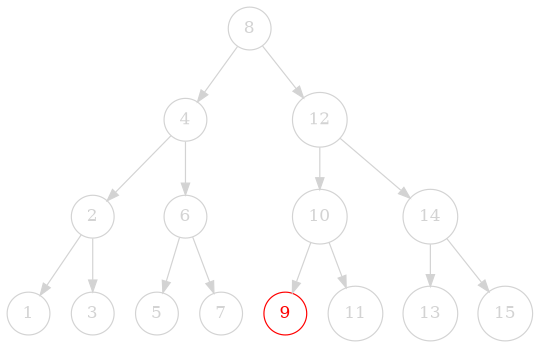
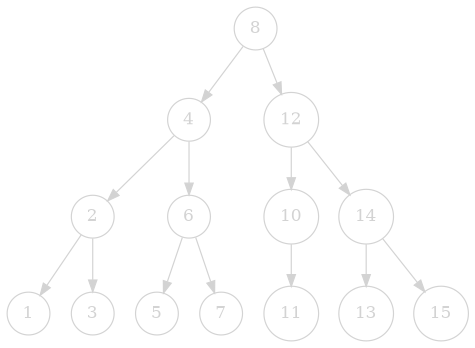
(285, 314) -> none
